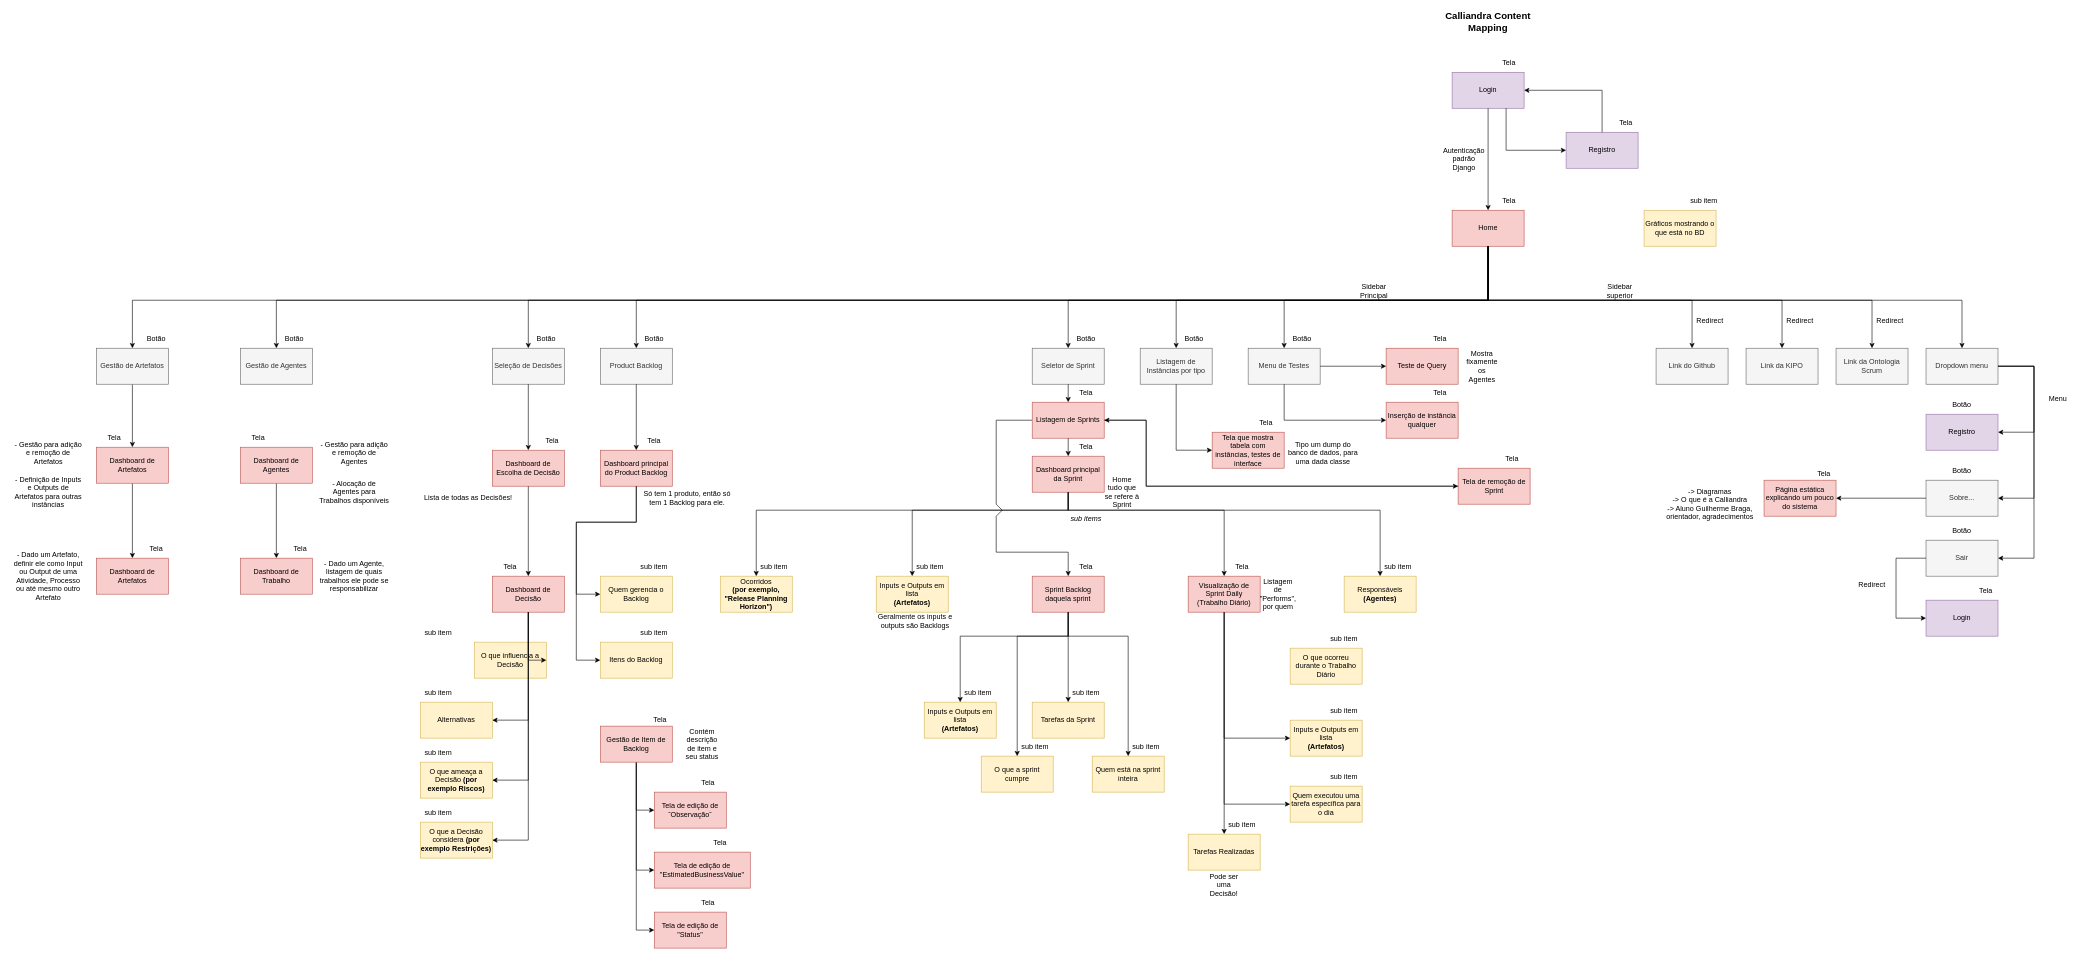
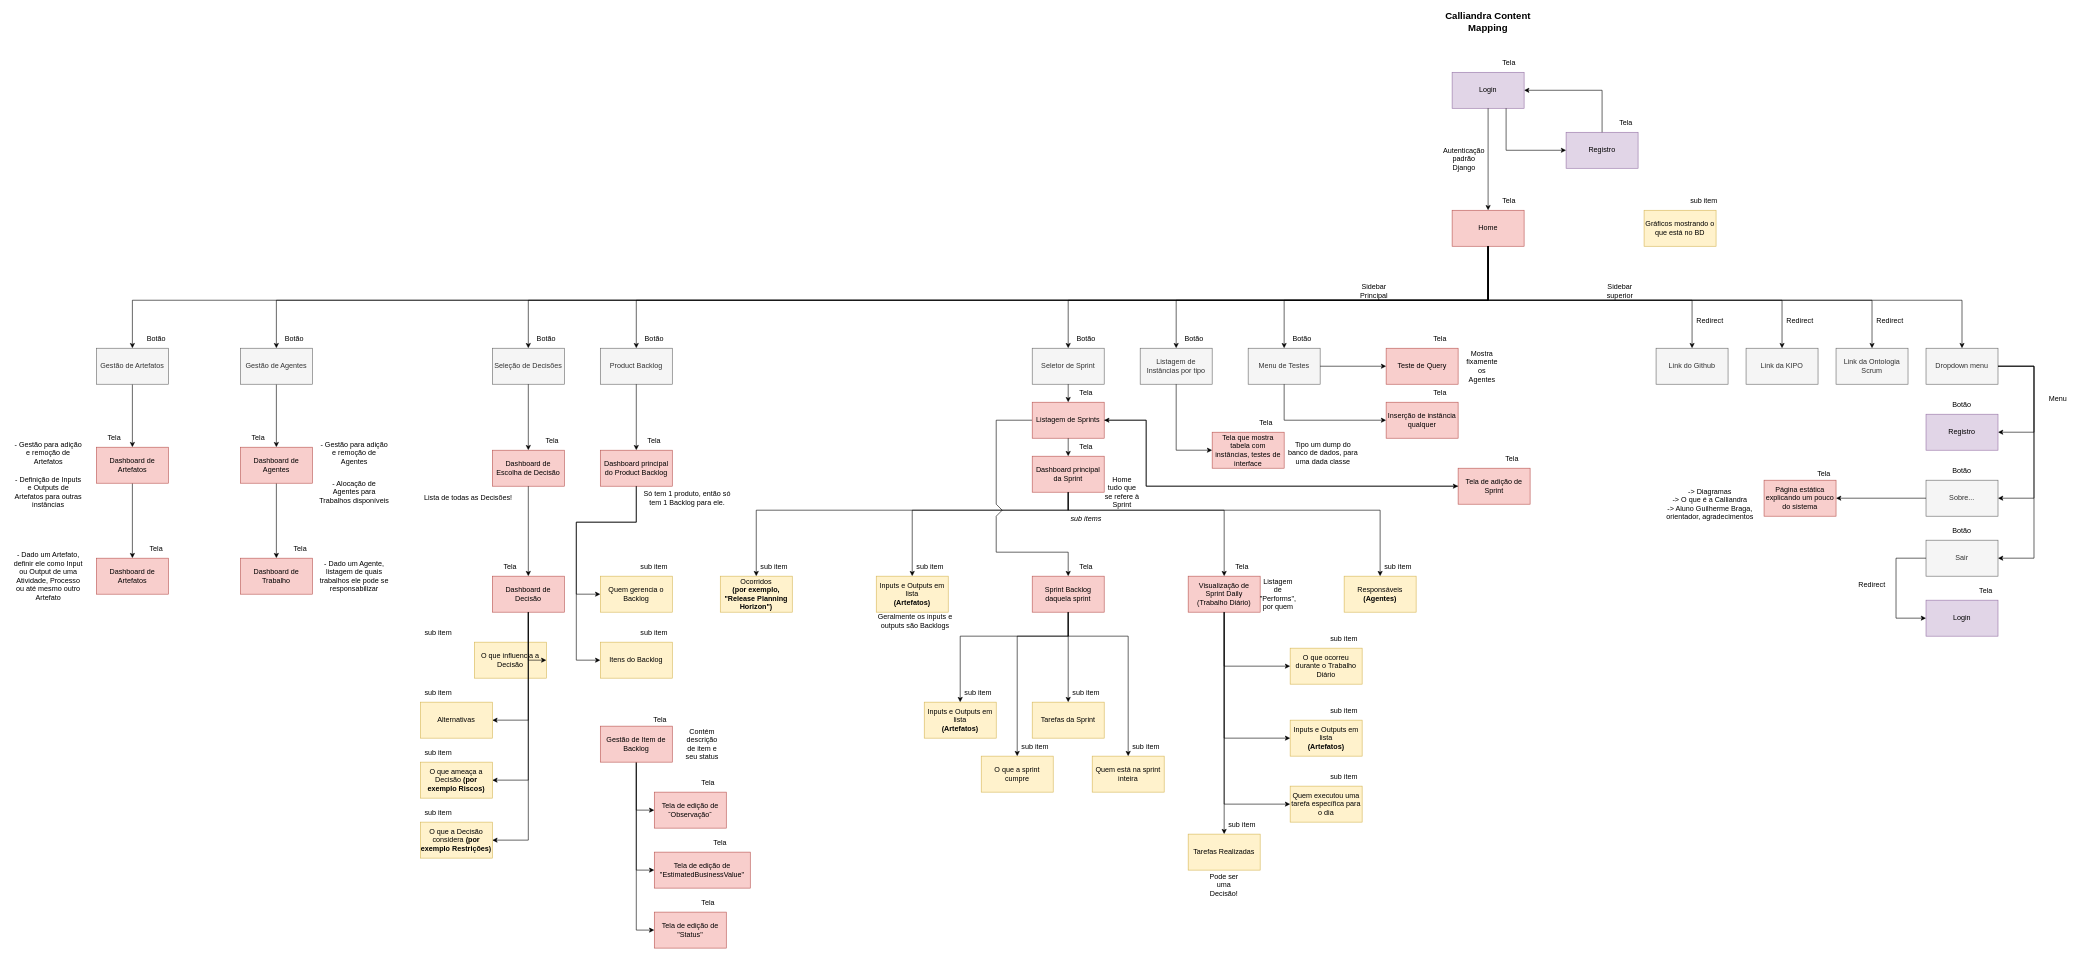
none -> (276, 413)
(1494, 486) -> (1494, 486)
none -> (1284, 666)
